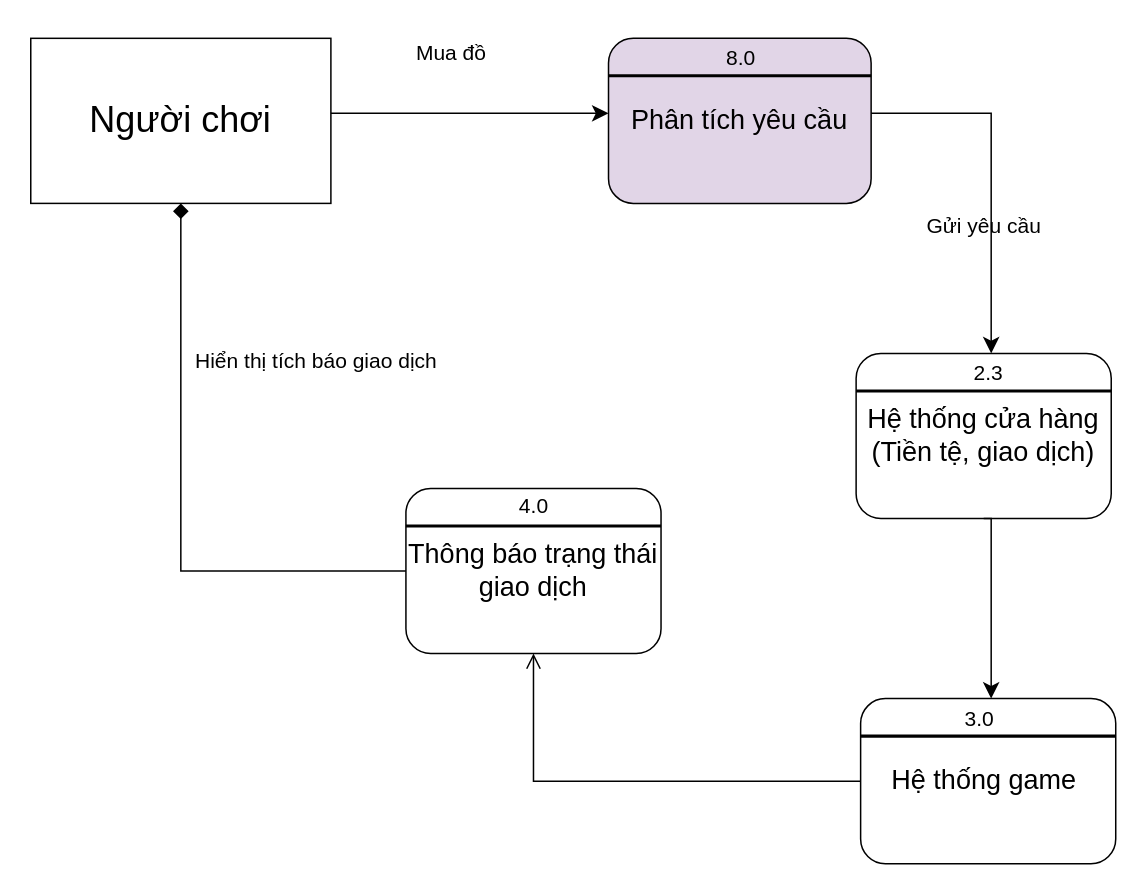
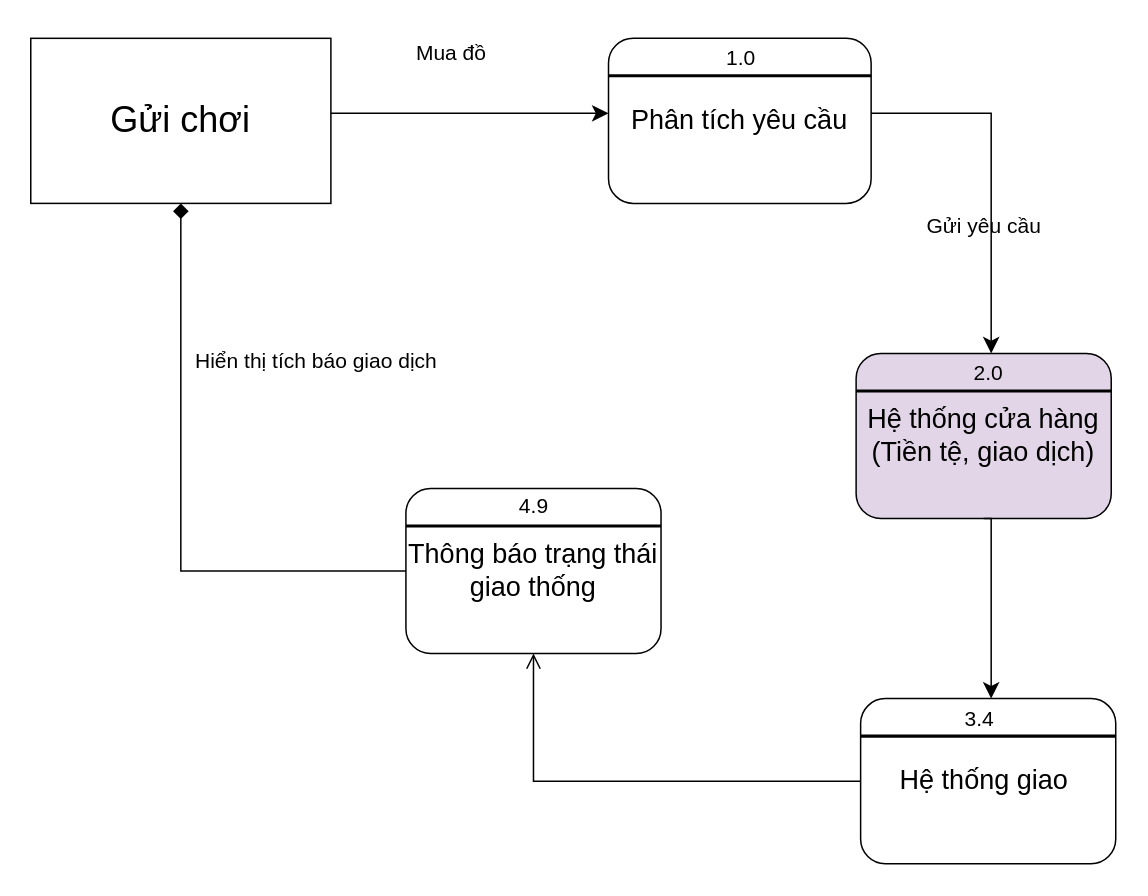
(741, 58) -> (741, 58)
(181, 121) -> (181, 121)
(740, 121) -> (740, 121)
(989, 373) -> (989, 373)
(983, 436) -> (983, 436)
(534, 506) -> (534, 506)
(533, 571) -> (533, 571)
(980, 719) -> (980, 719)
(988, 781) -> (988, 781)
